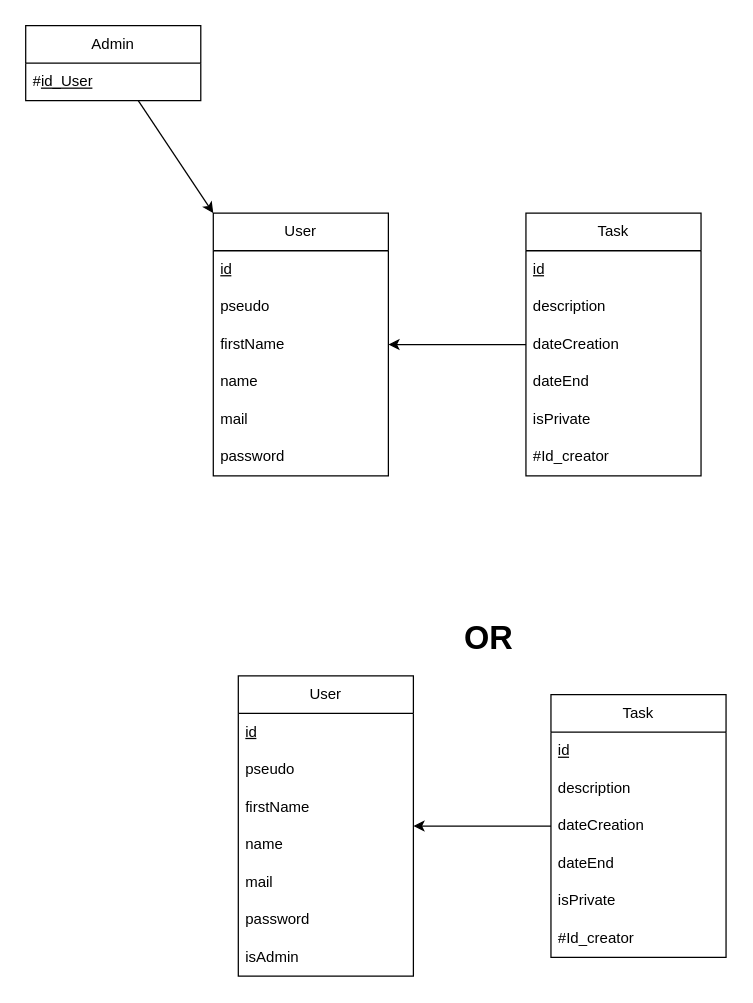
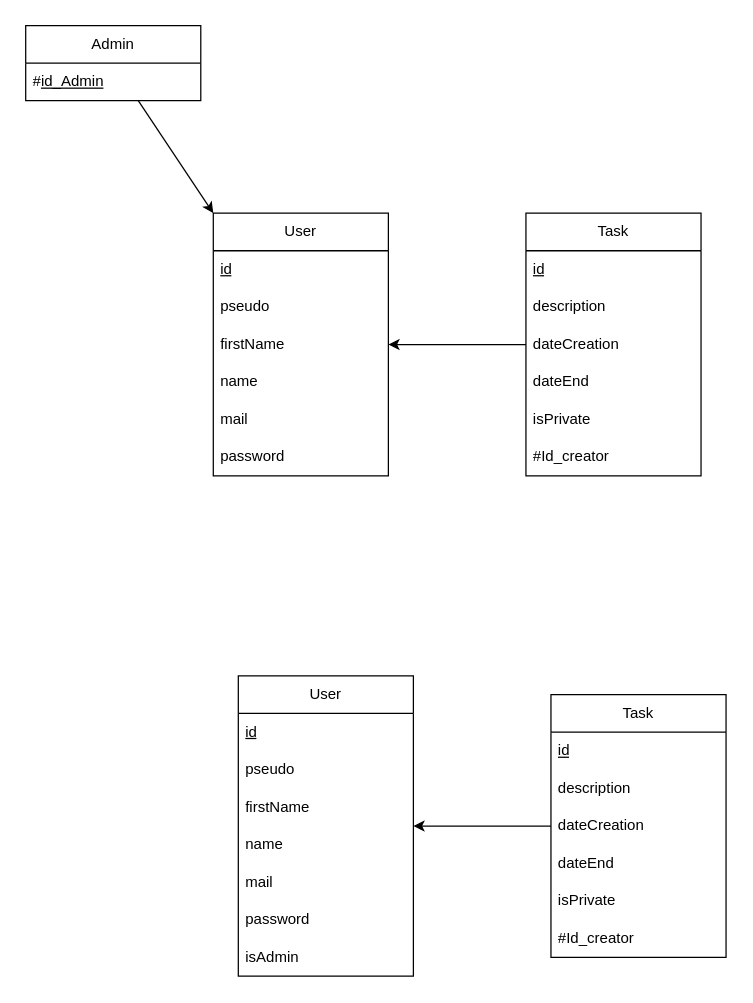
(65, 82) -> (67, 82)
(488, 638) -> none
